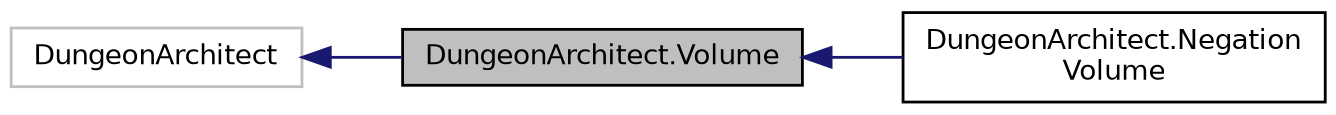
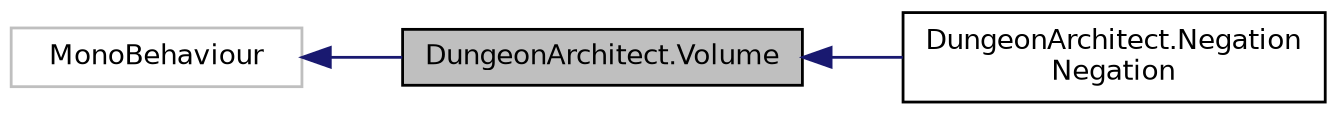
(157, 57) -> (157, 57)
(1114, 57) -> (1114, 57)
